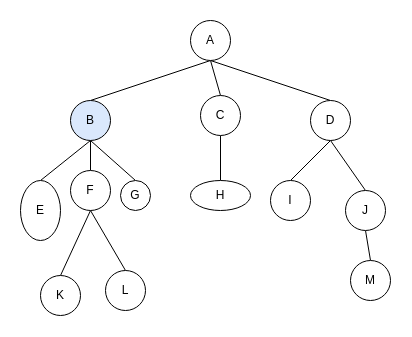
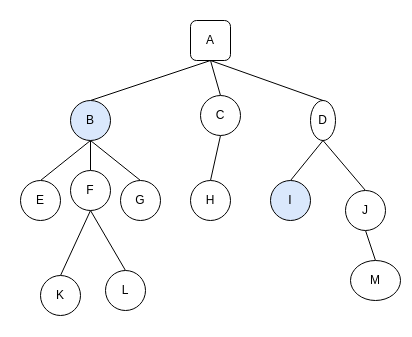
(211, 41) -> (211, 41)
(331, 121) -> (323, 121)
(136, 196) -> (141, 201)
(221, 196) -> (211, 201)
(291, 201) -> (291, 201)
(41, 211) -> (41, 201)
(371, 281) -> (376, 281)
